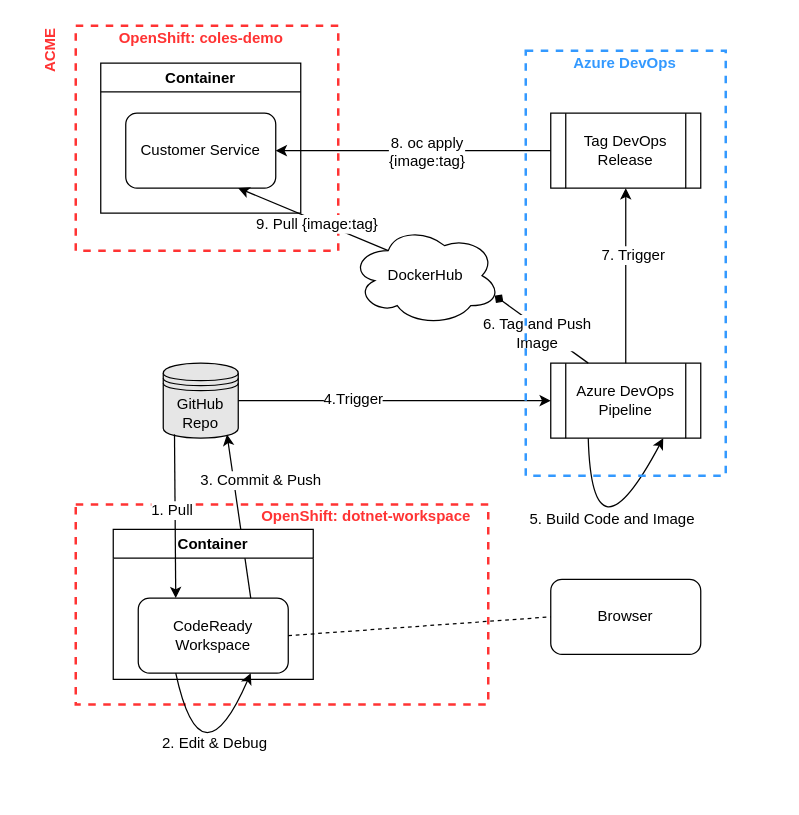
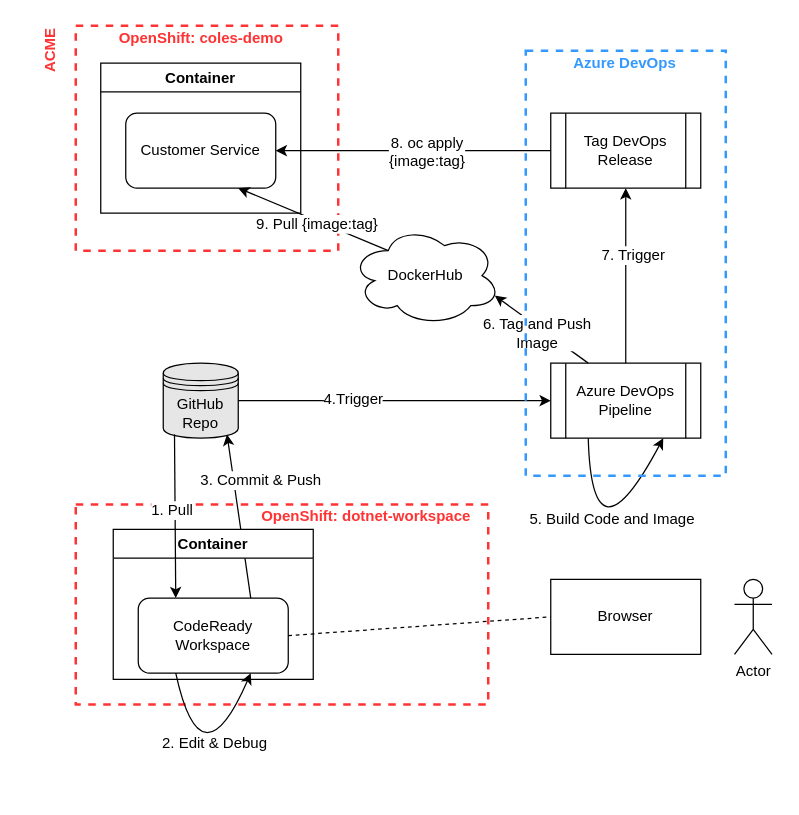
(502, 301) -> (502, 301)
(626, 617) -> (626, 617)
none -> (753, 617)
